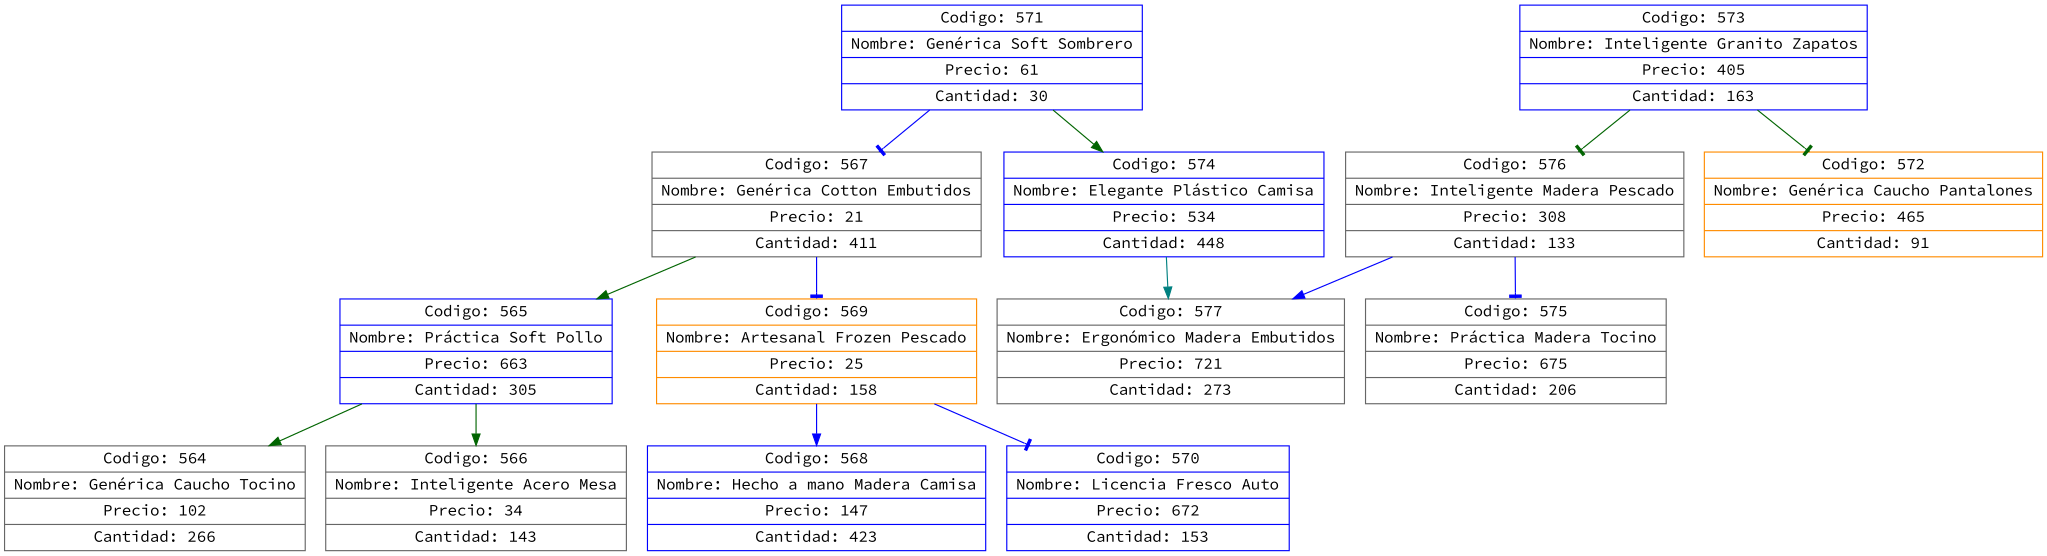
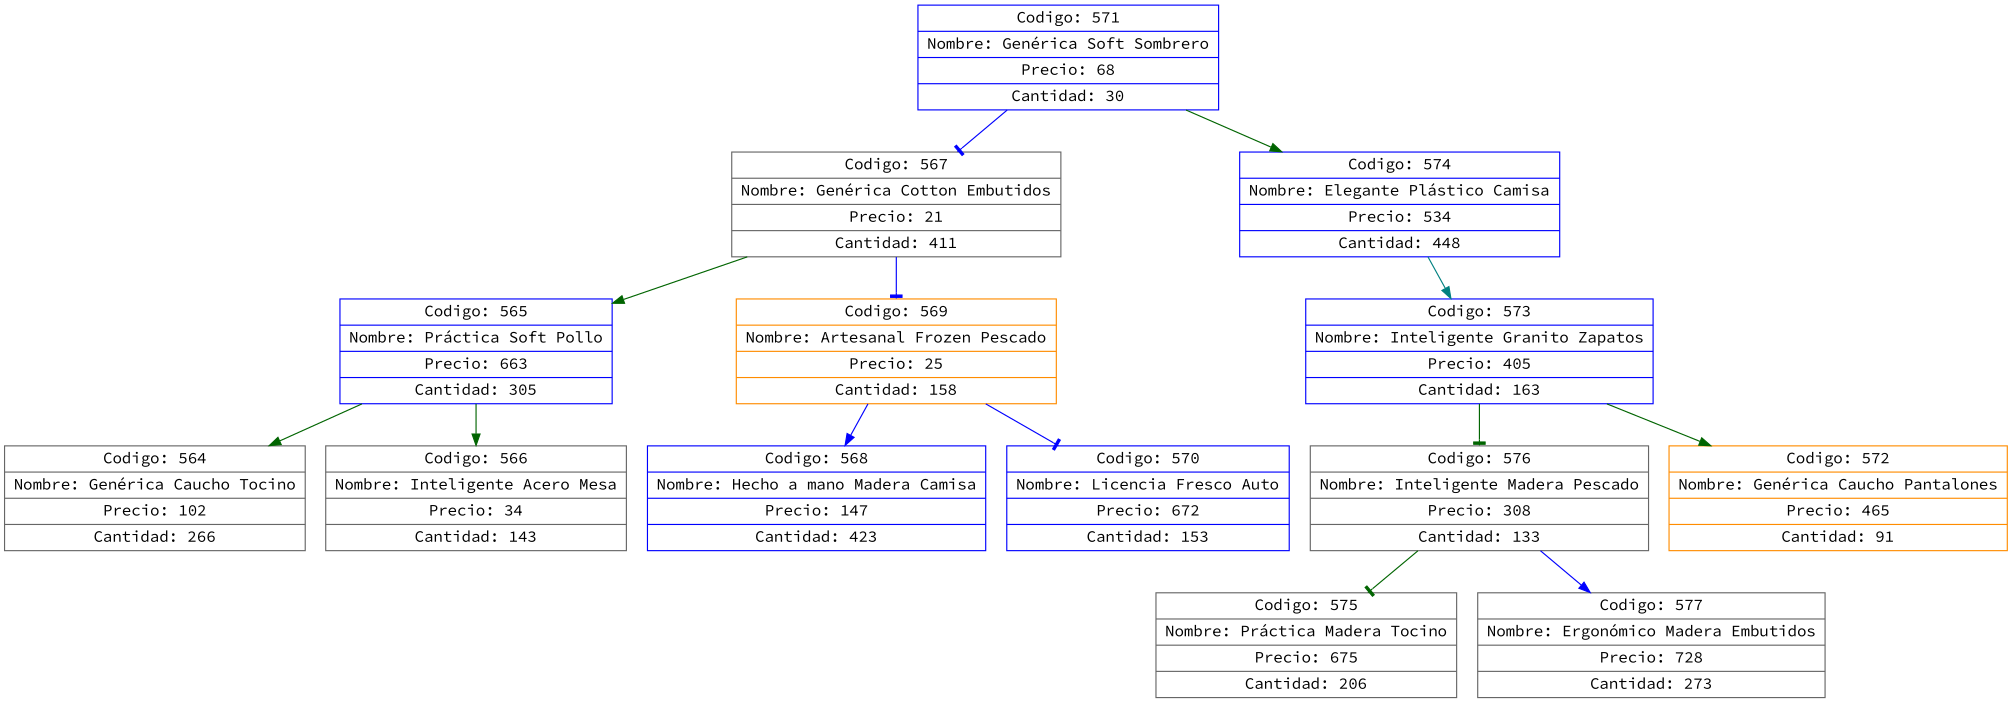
(992, 70) -> (1068, 70)
(1781, 129) -> (1653, 423)
(1167, 272) -> (1437, 273)
(1515, 275) -> (1395, 570)
(1171, 364) -> (1651, 658)
